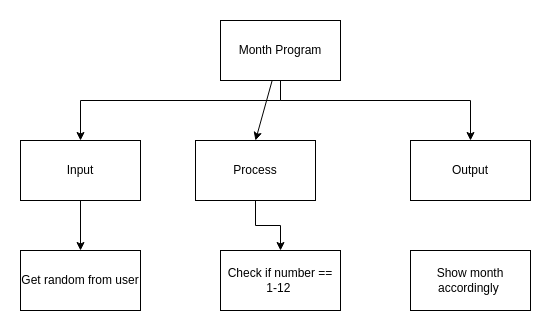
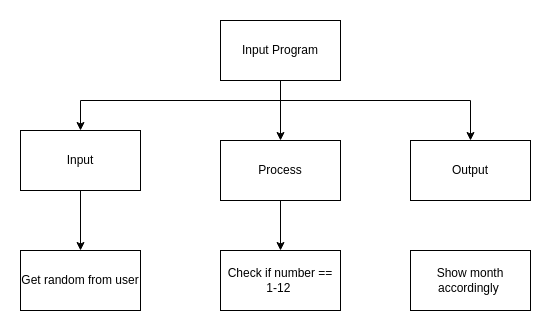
(281, 51) -> (281, 51)
(81, 171) -> (81, 161)
(256, 171) -> (281, 171)
